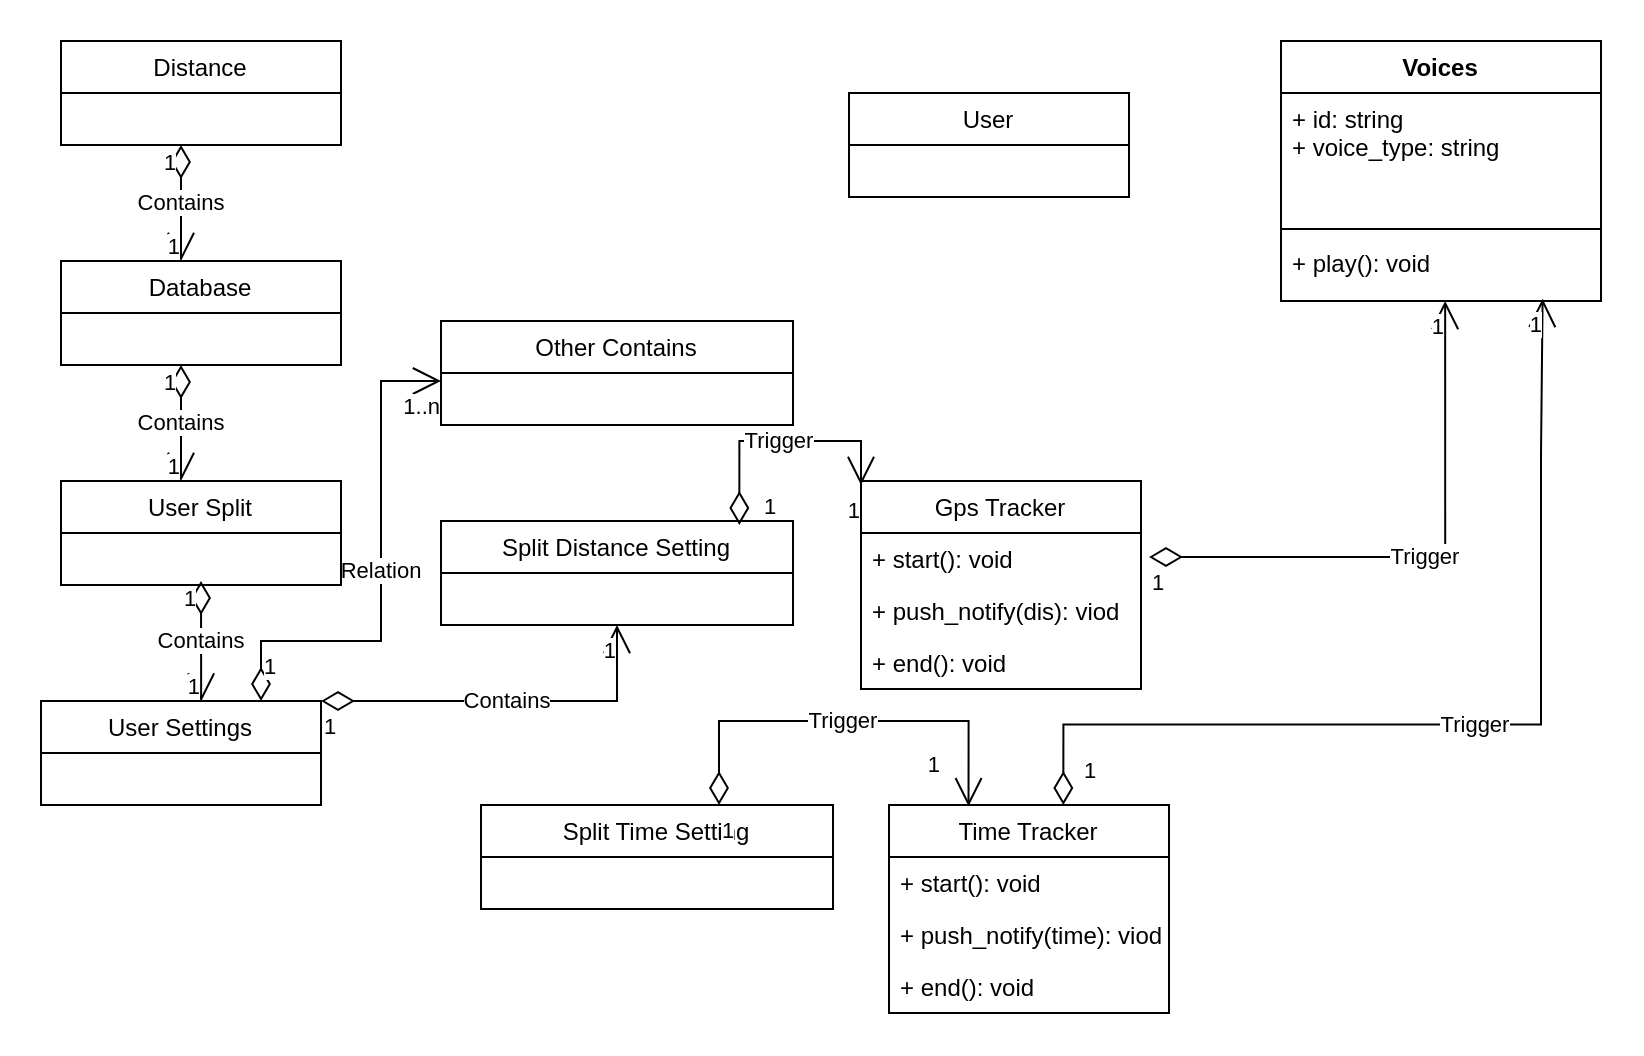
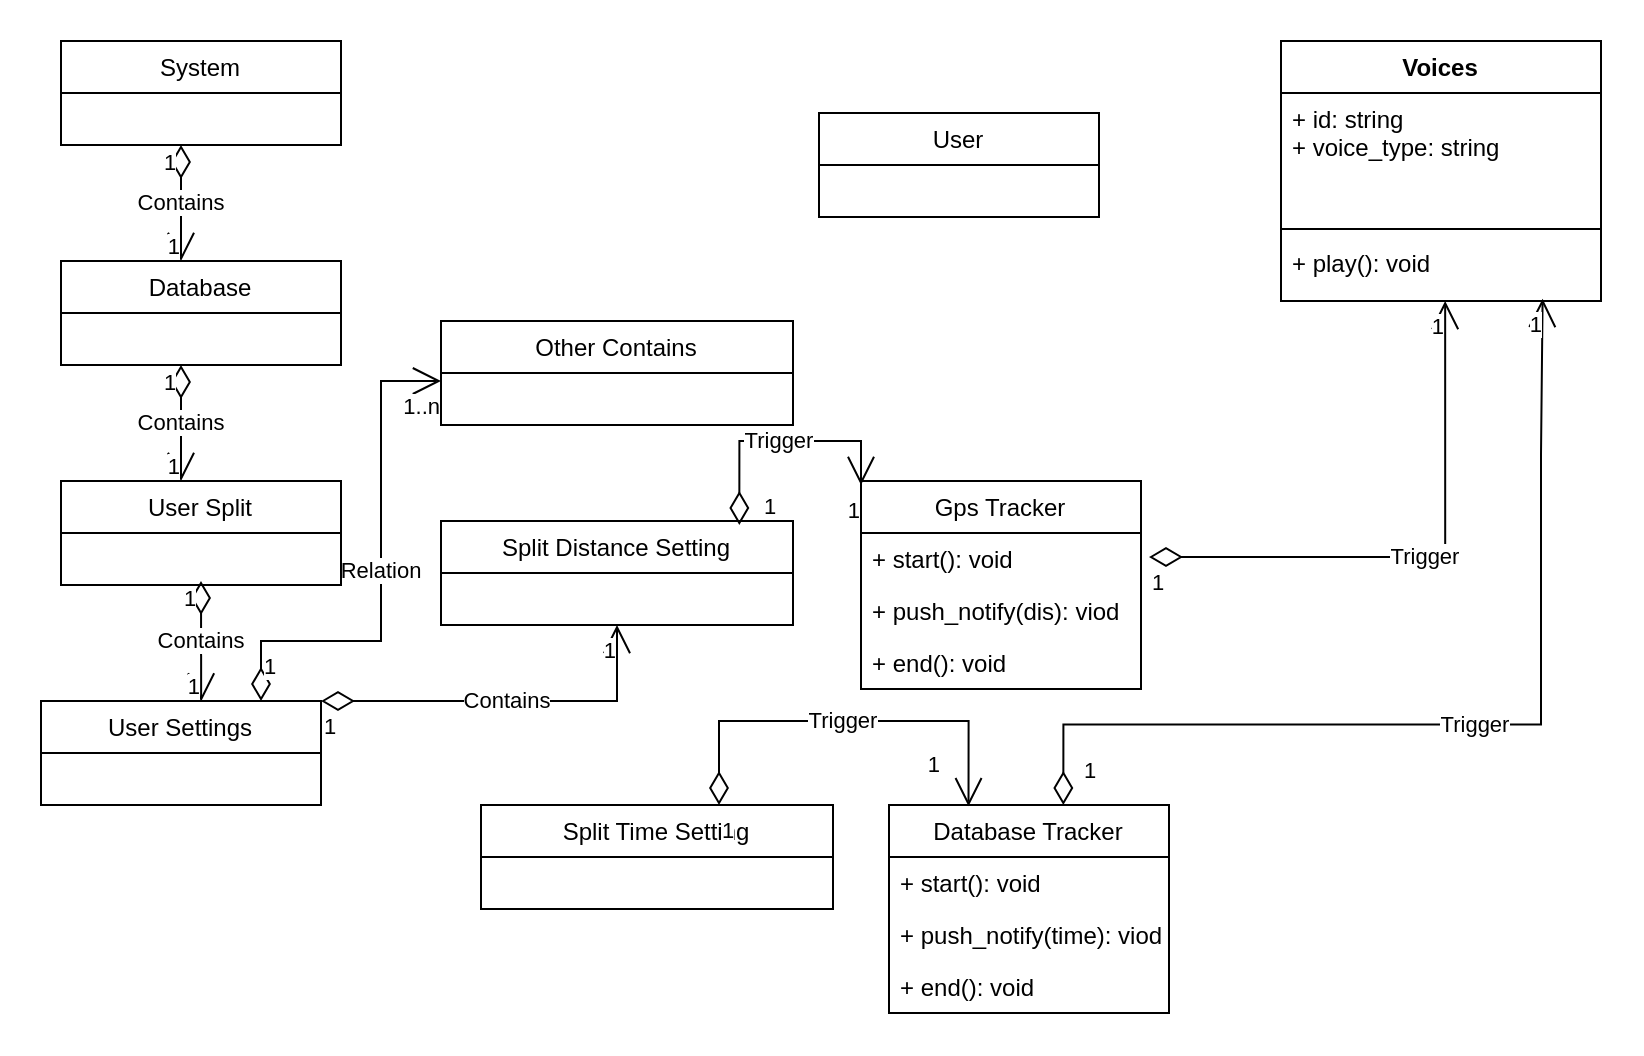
(200, 68) -> (200, 68)
(989, 145) -> (959, 165)
(1028, 832) -> (1028, 832)
